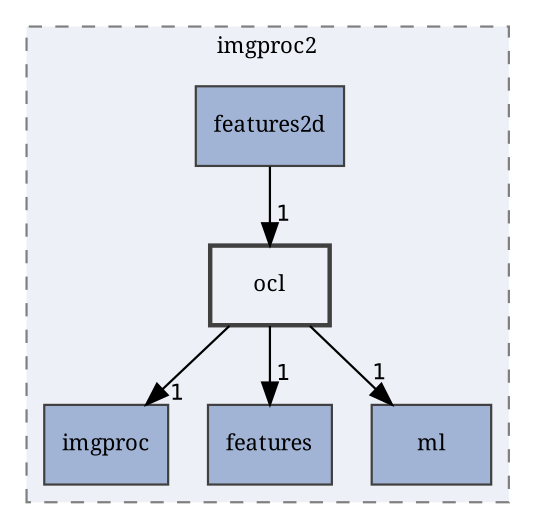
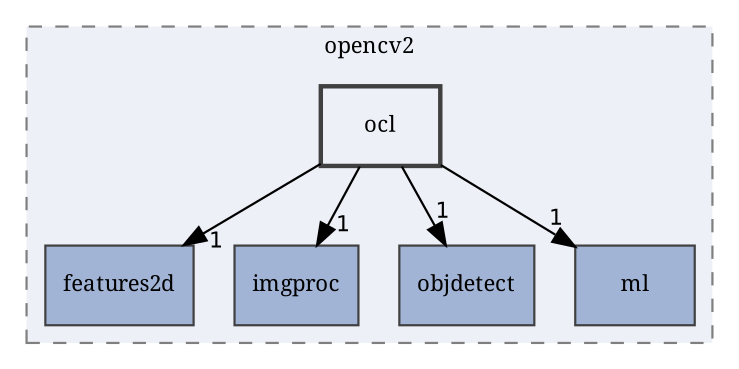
(268, 48) -> (369, 48)
(270, 195) -> (262, 199)
(270, 445) -> (467, 285)
